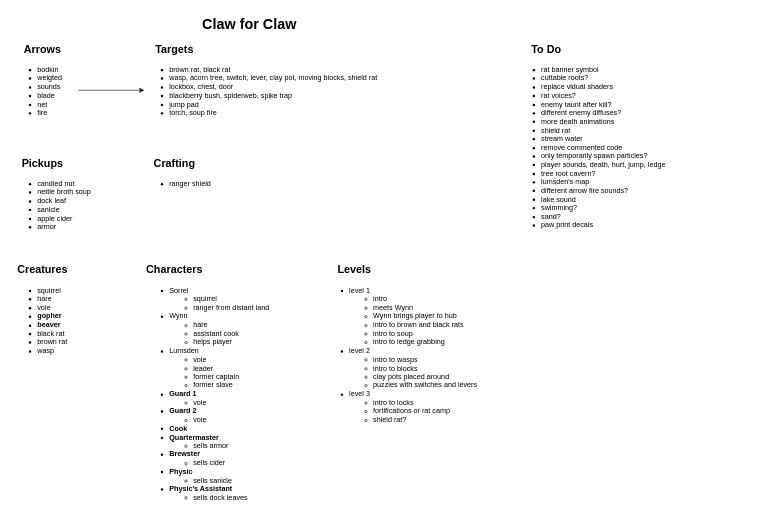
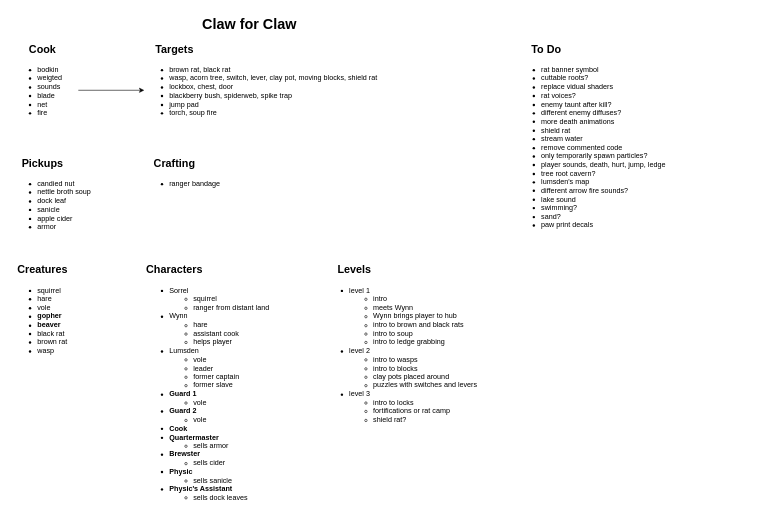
(43, 48) -> (43, 48)
(169, 177) -> (173, 177)
